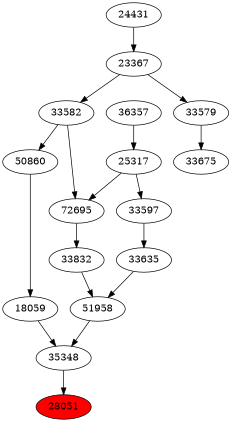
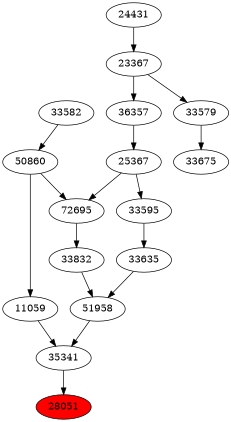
(103, 86) -> (134, 85)
(71, 158) -> (51, 184)
(134, 162) -> (134, 162)
(144, 211) -> (144, 211)
(30, 309) -> (30, 309)
(64, 358) -> (64, 358)
